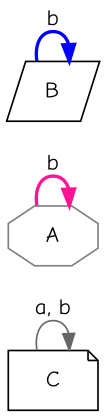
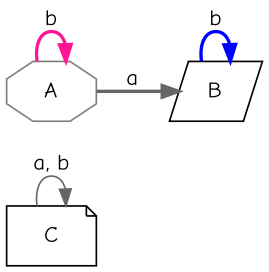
none -> (129, 91)
